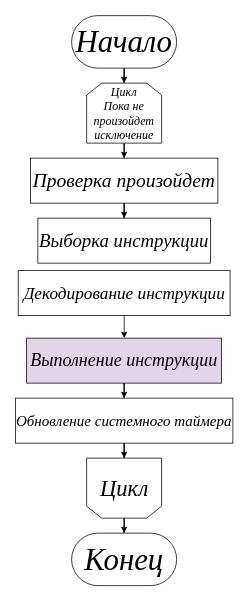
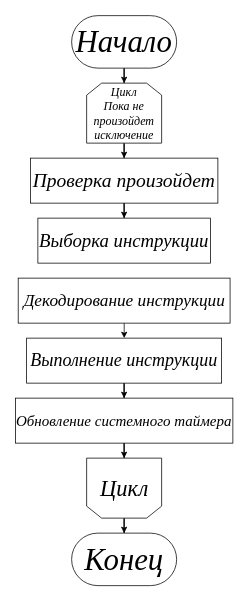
(124, 293) -> (124, 300)
(124, 360) -> (124, 360)
